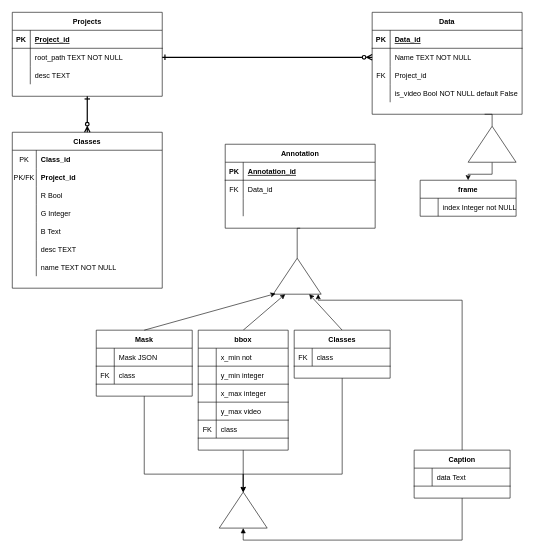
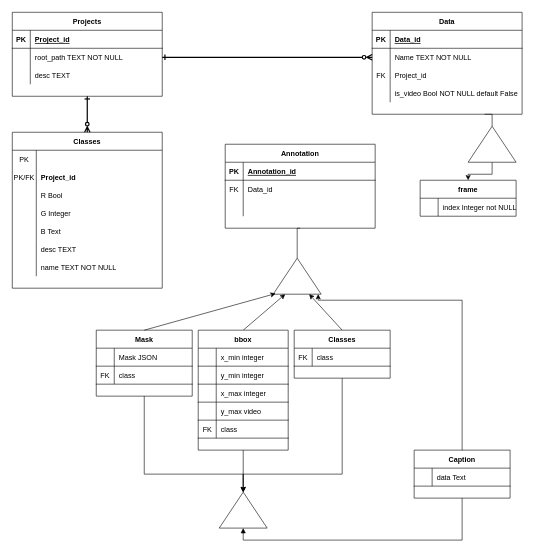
(99, 159) -> none
(237, 358) -> (244, 358)
